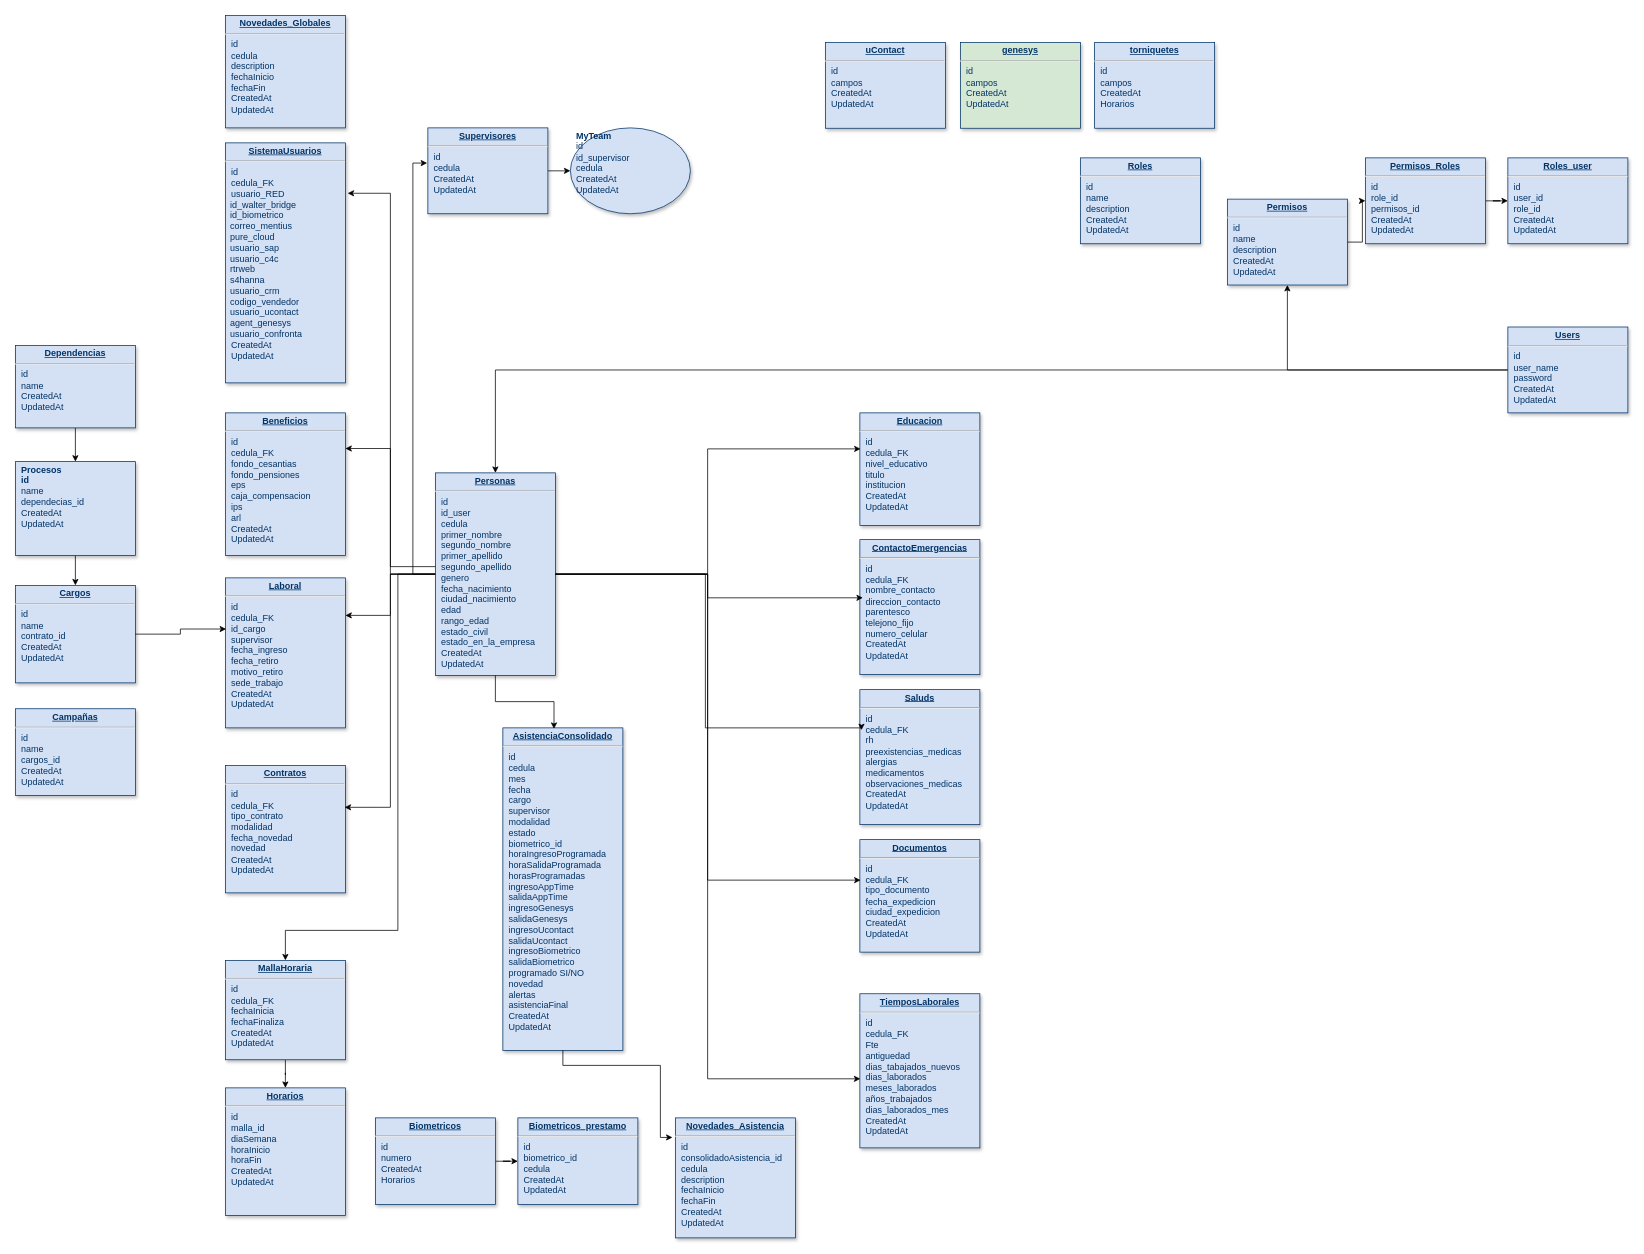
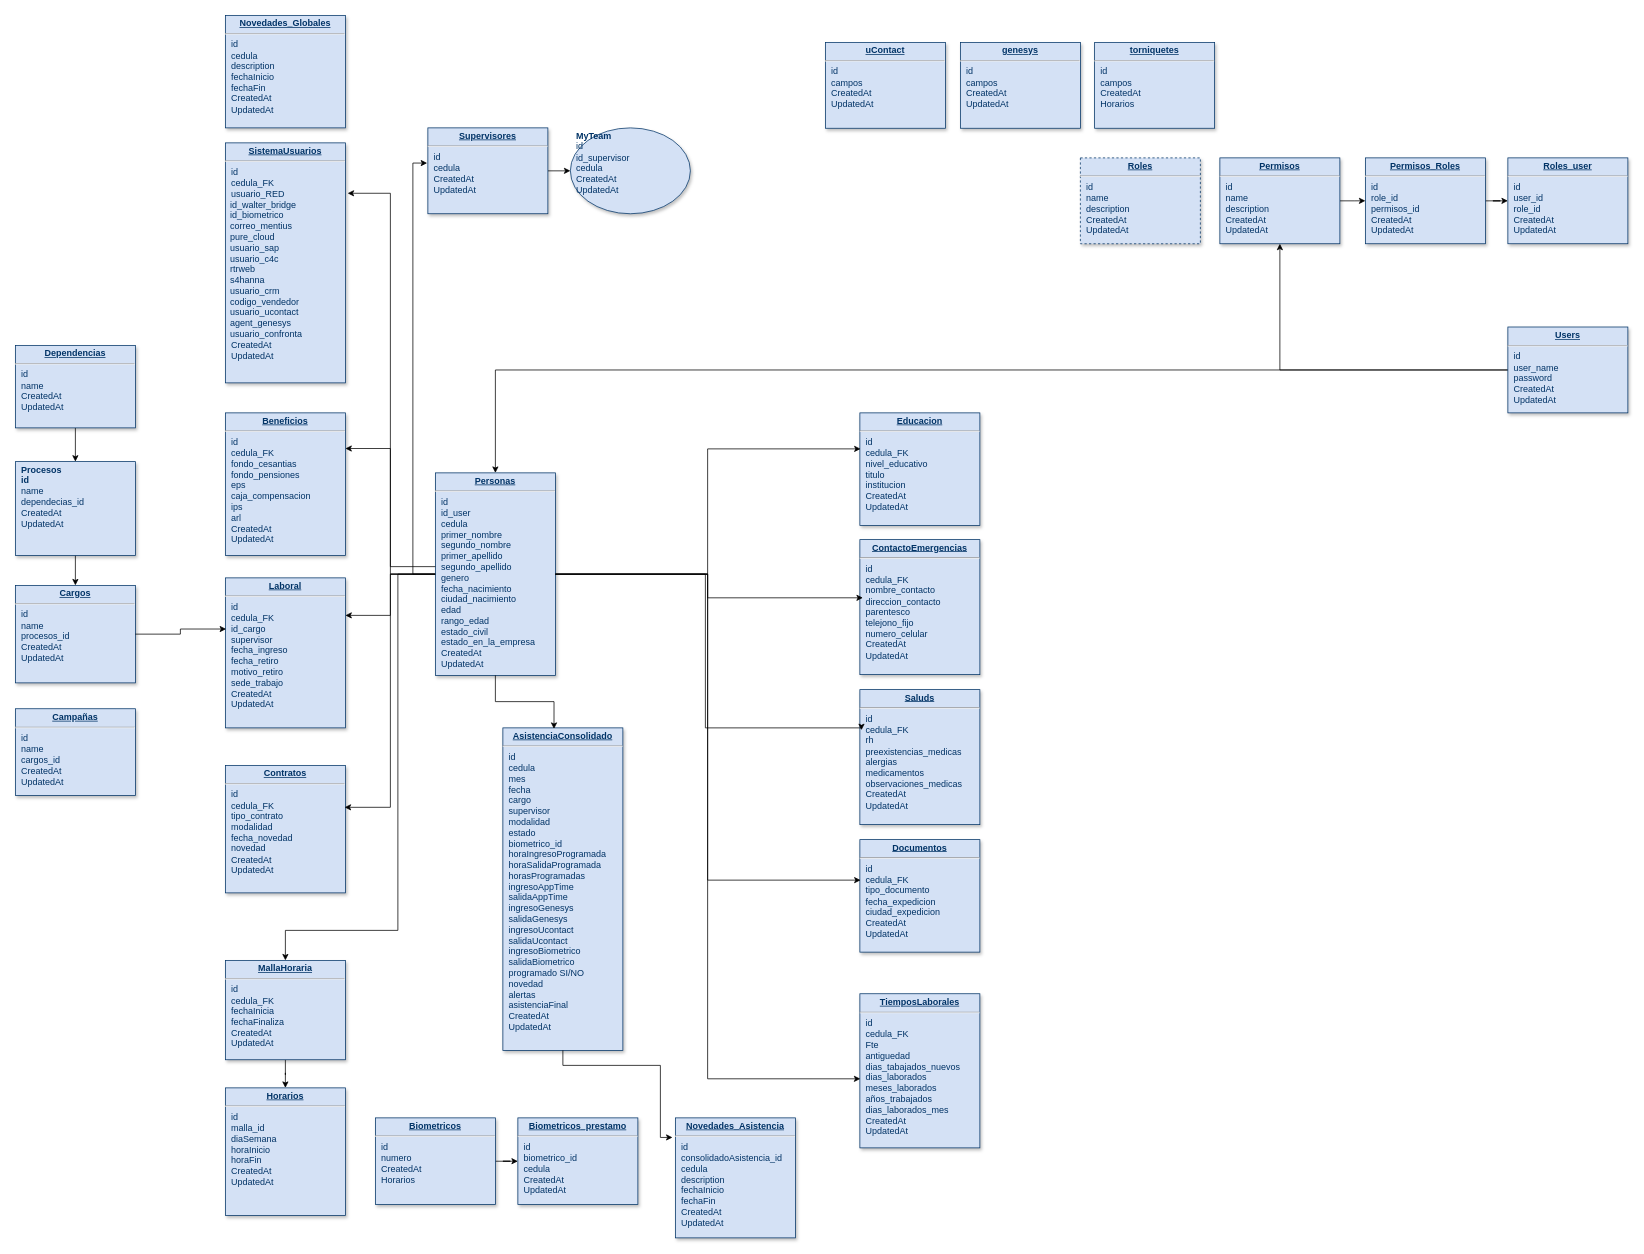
(1020, 85) -> (1020, 85)
(1140, 201) -> (1140, 201)
(1287, 242) -> (1280, 201)
(42, 618) -> (42, 618)
